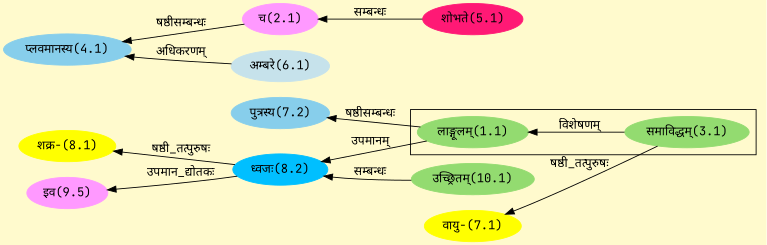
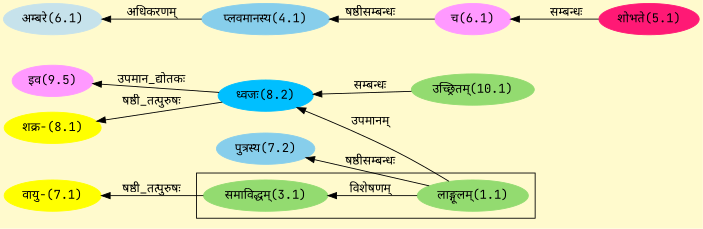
(280, 19) -> (473, 19)
(183, 61) -> (156, 19)
(581, 132) -> (377, 196)
